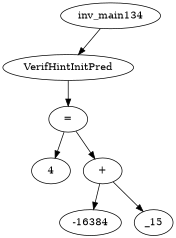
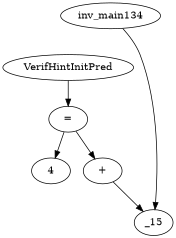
(92, 39) -> (154, 112)
(90, 223) -> none
